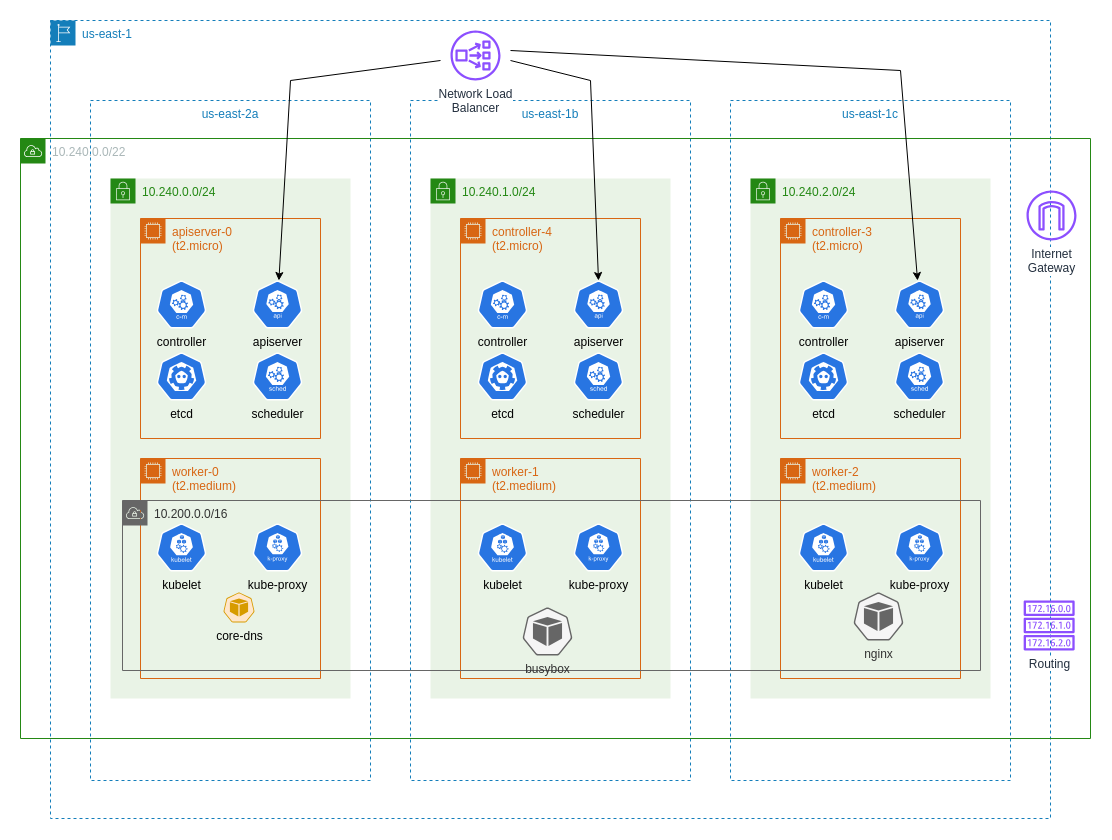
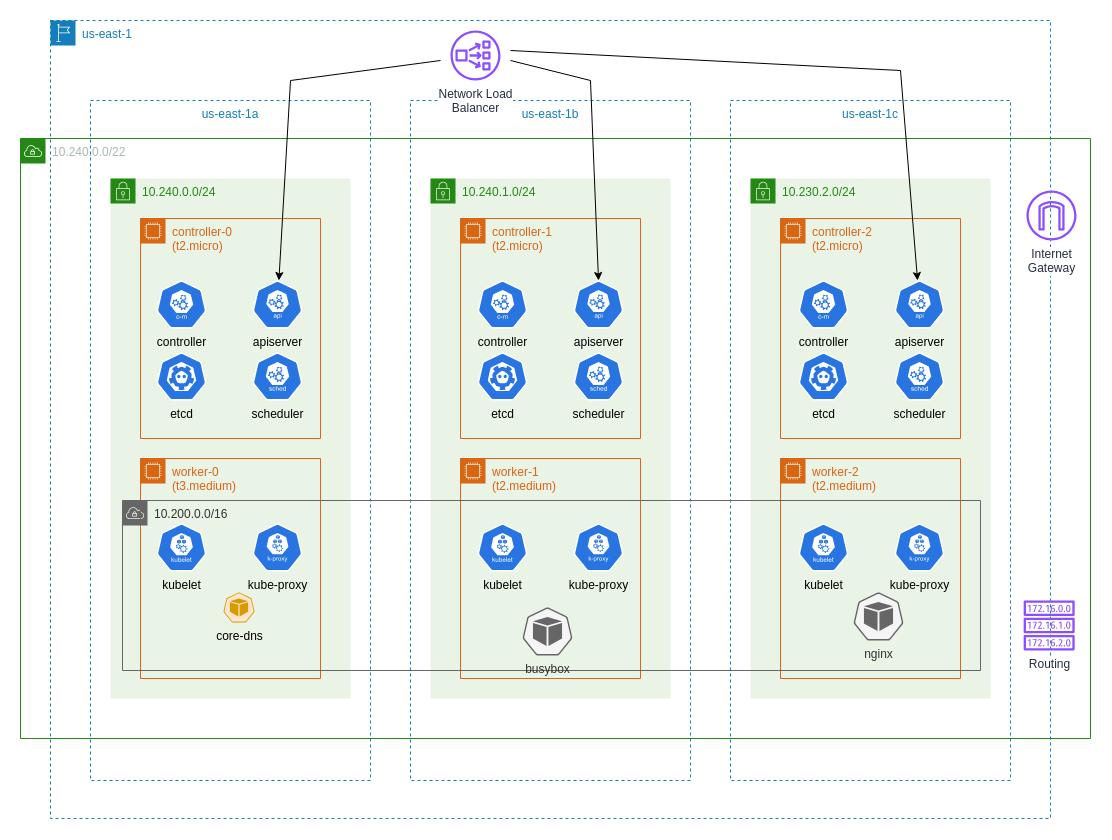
(231, 115) -> (231, 115)
(822, 193) -> (822, 193)
(208, 240) -> (210, 240)
(530, 240) -> (530, 240)
(850, 240) -> (850, 240)
(206, 480) -> (206, 480)
